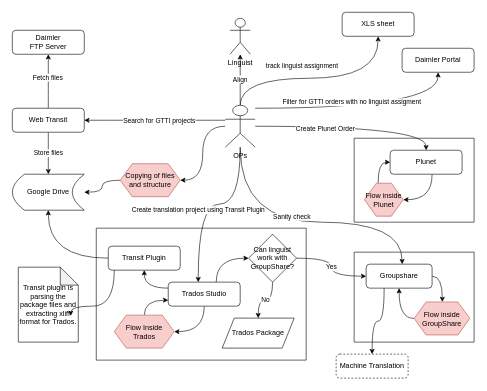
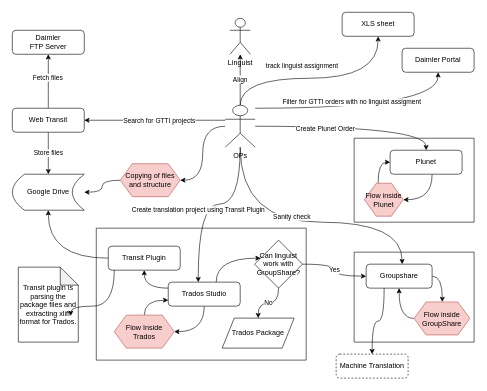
(273, 258) -> (279, 264)
